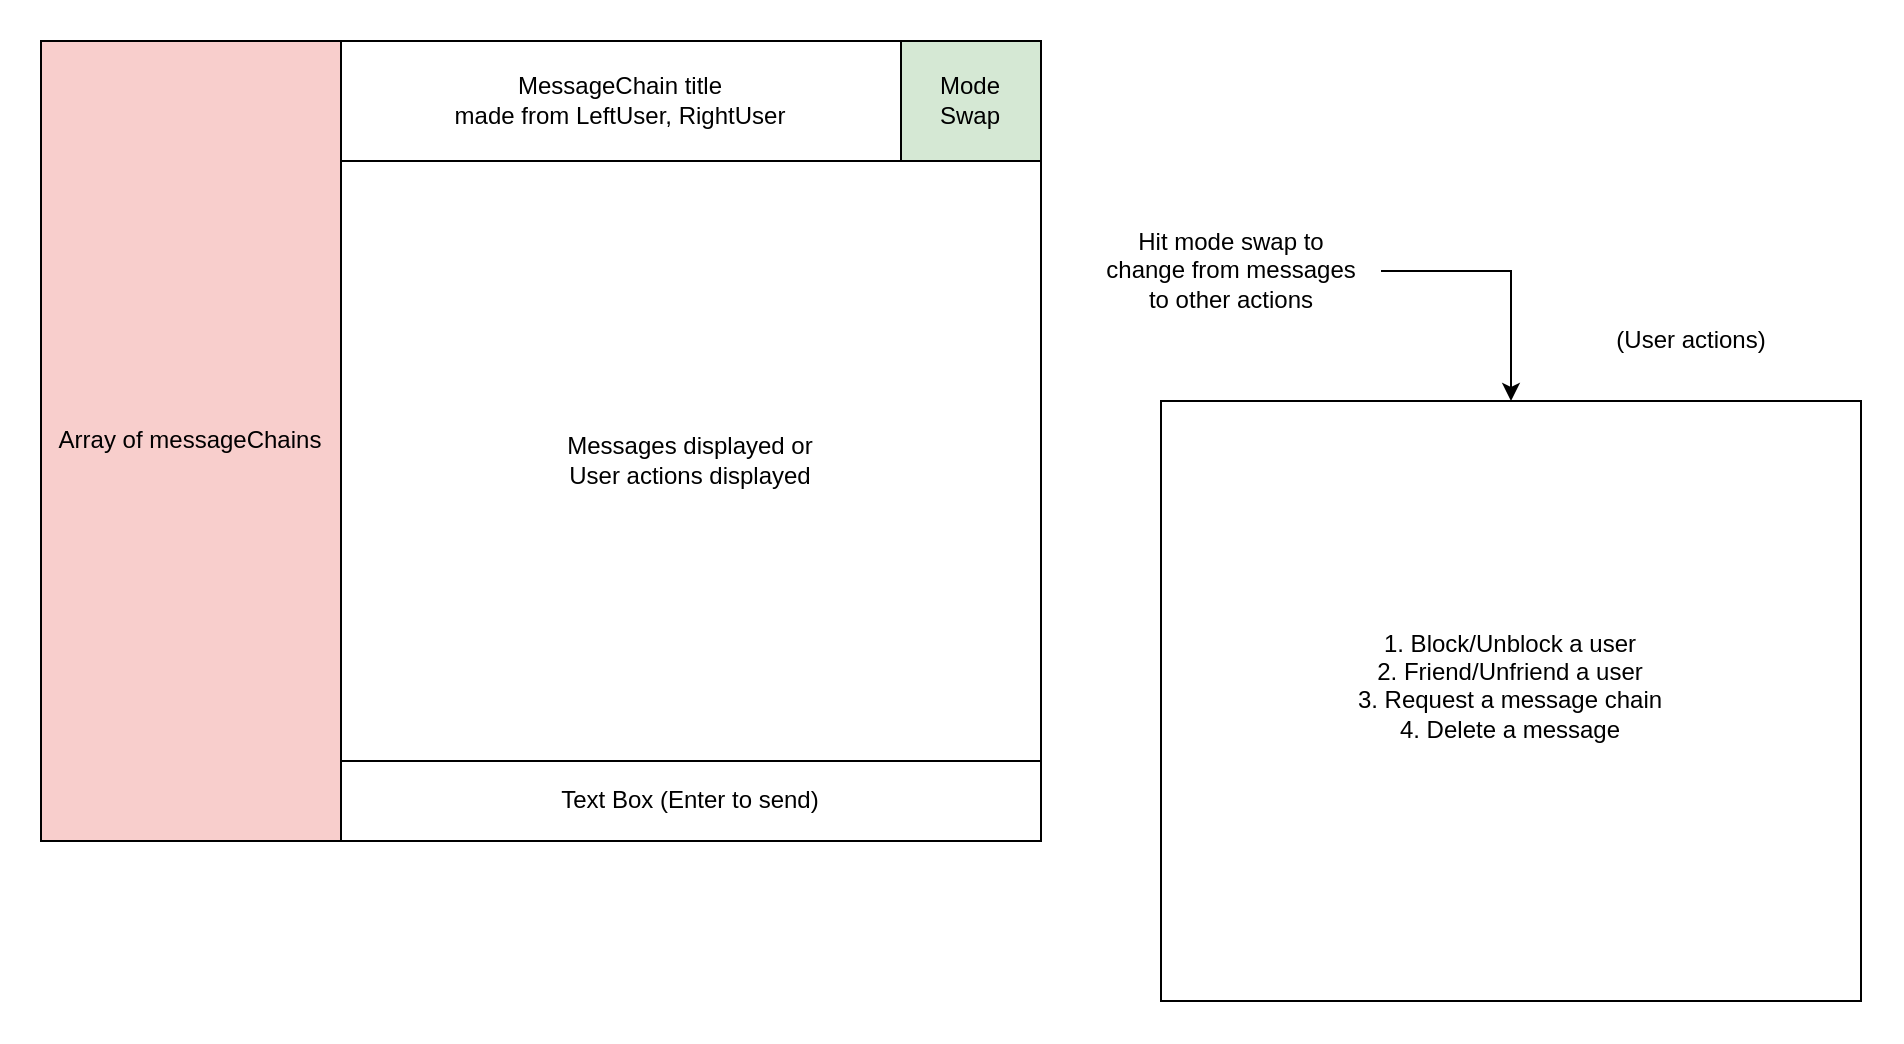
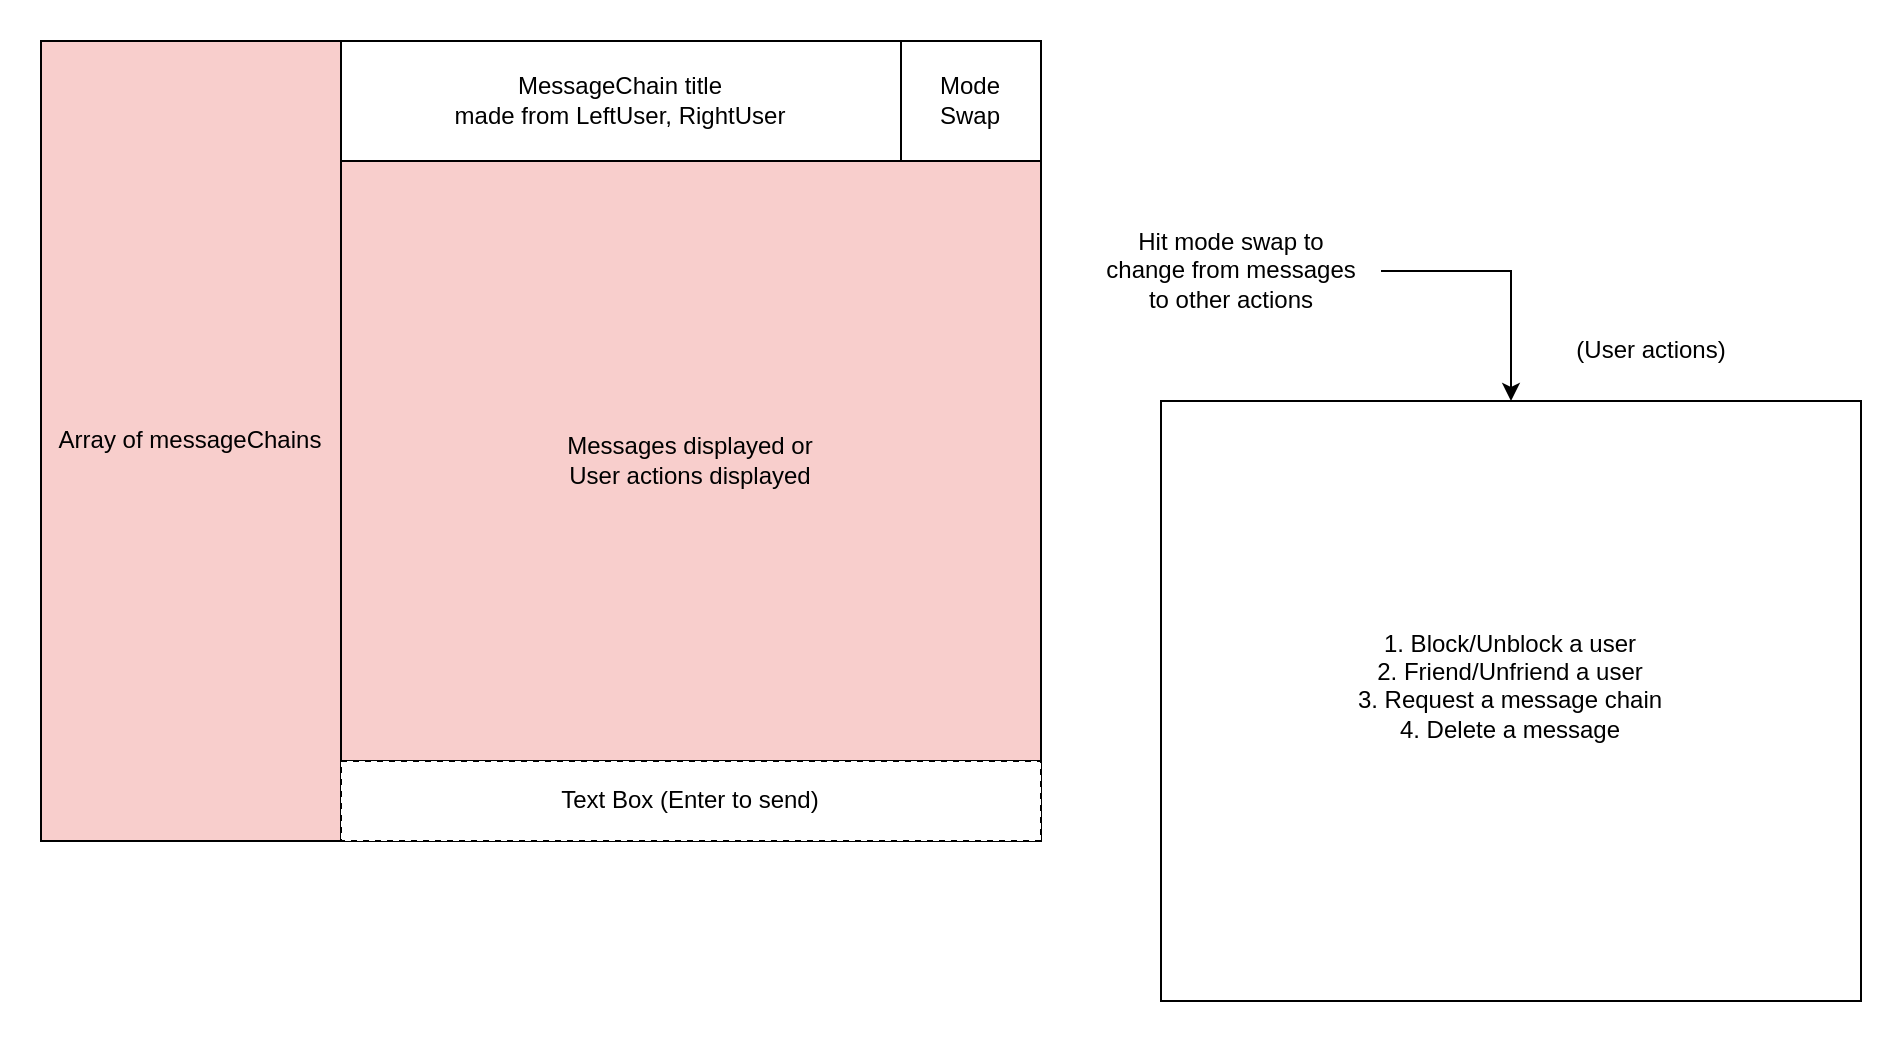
(971, 101) -> (971, 101)
(1691, 341) -> (1651, 351)
(691, 461) -> (691, 461)
(691, 801) -> (691, 801)
